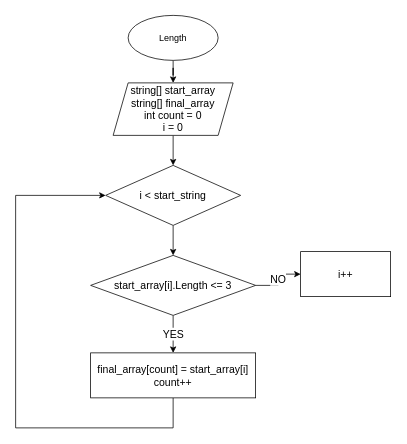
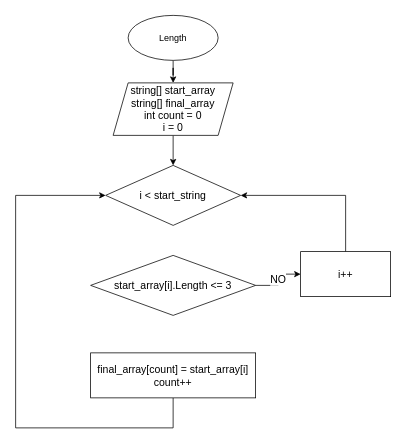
none -> (323, 195)
(173, 249) -> none
(173, 338) -> none
